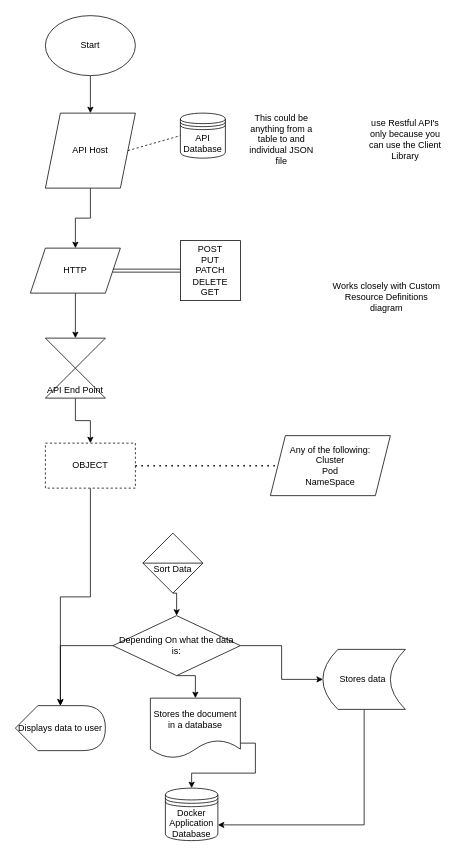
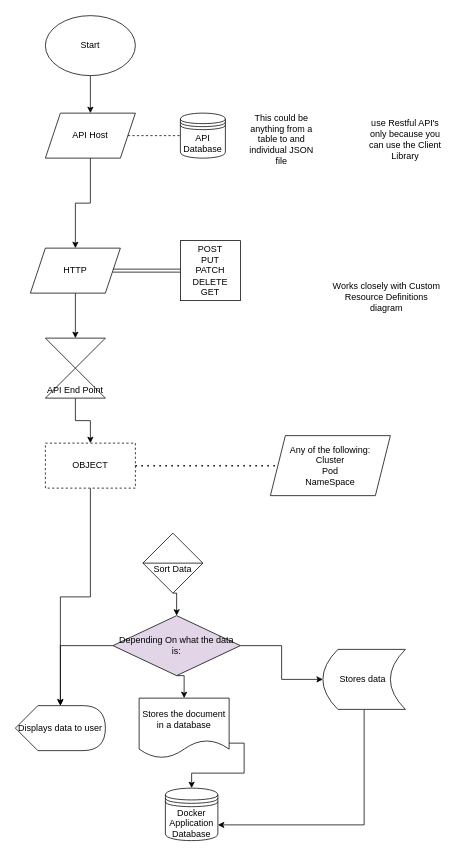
(90, 150) -> (90, 135)
(177, 645) -> (177, 645)
(195, 728) -> (184, 728)
